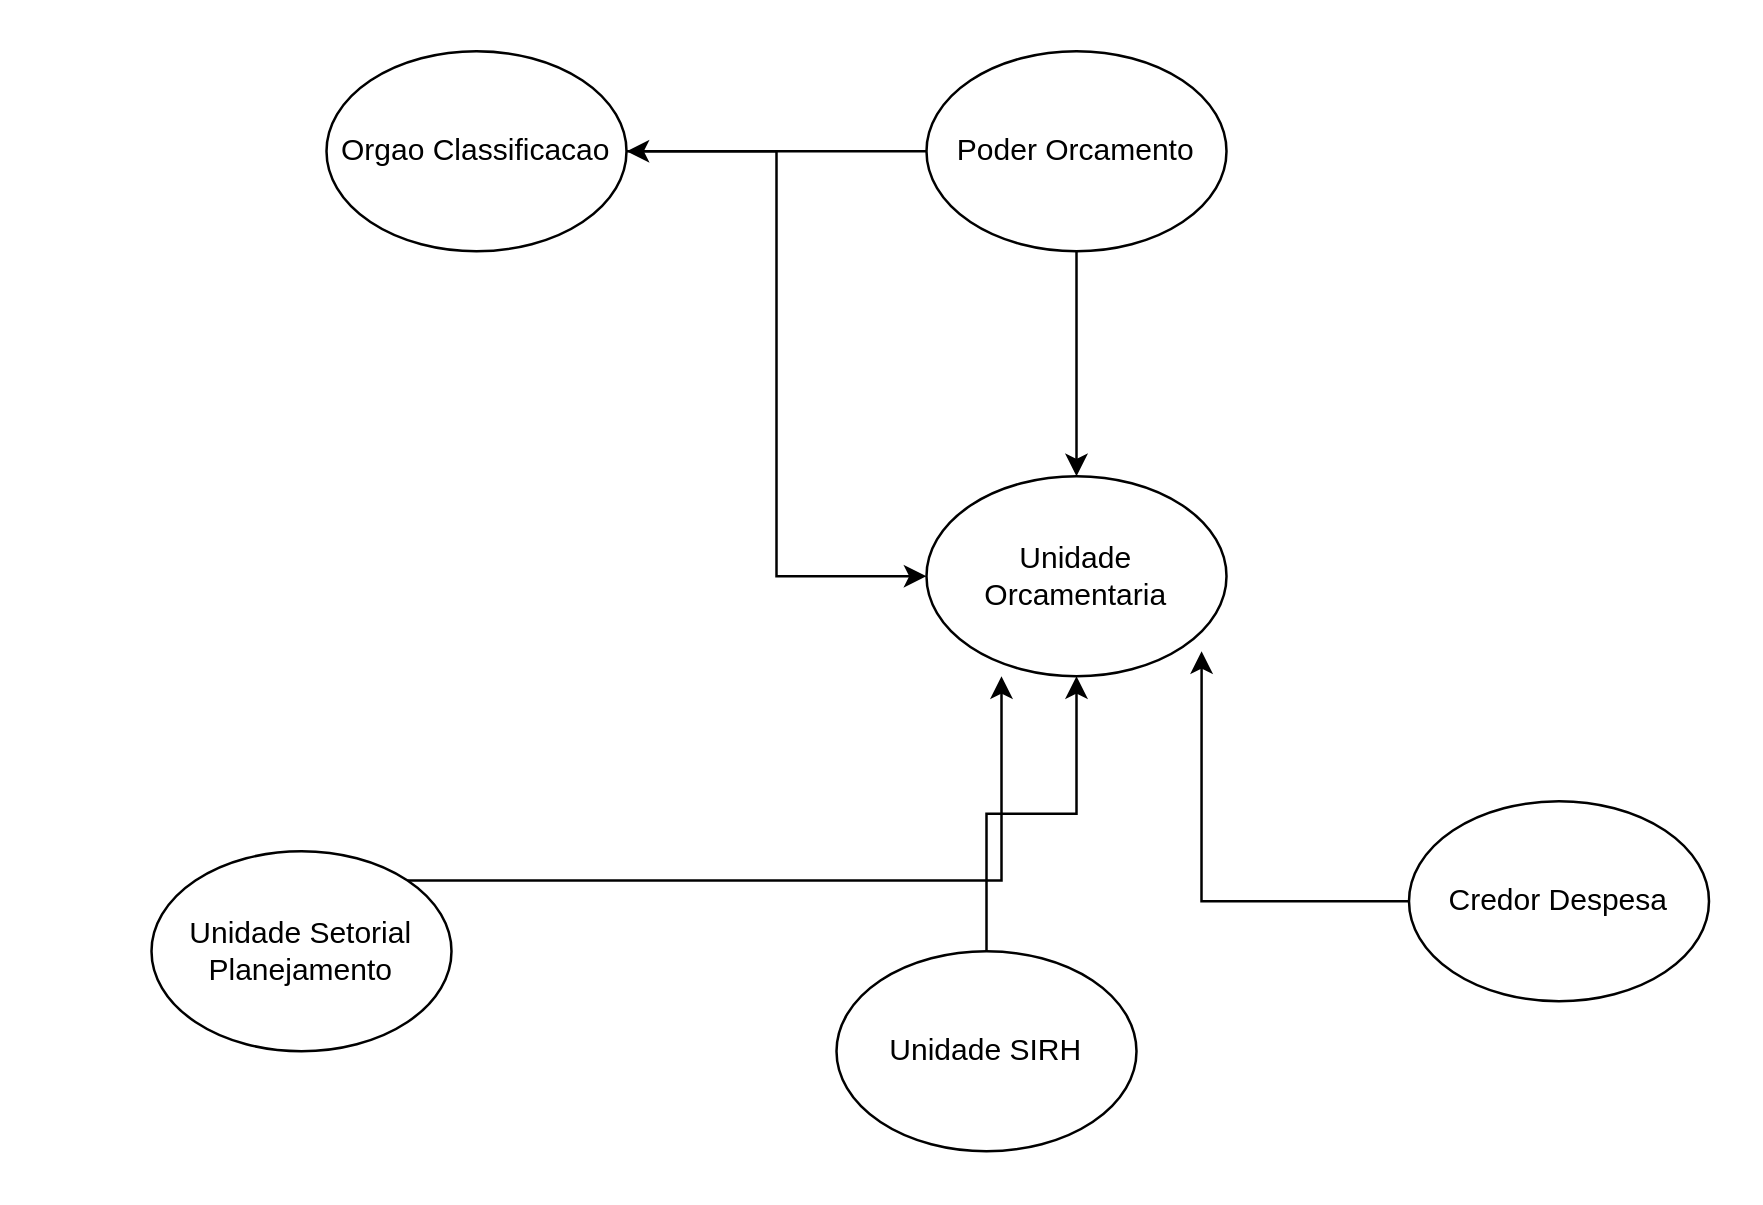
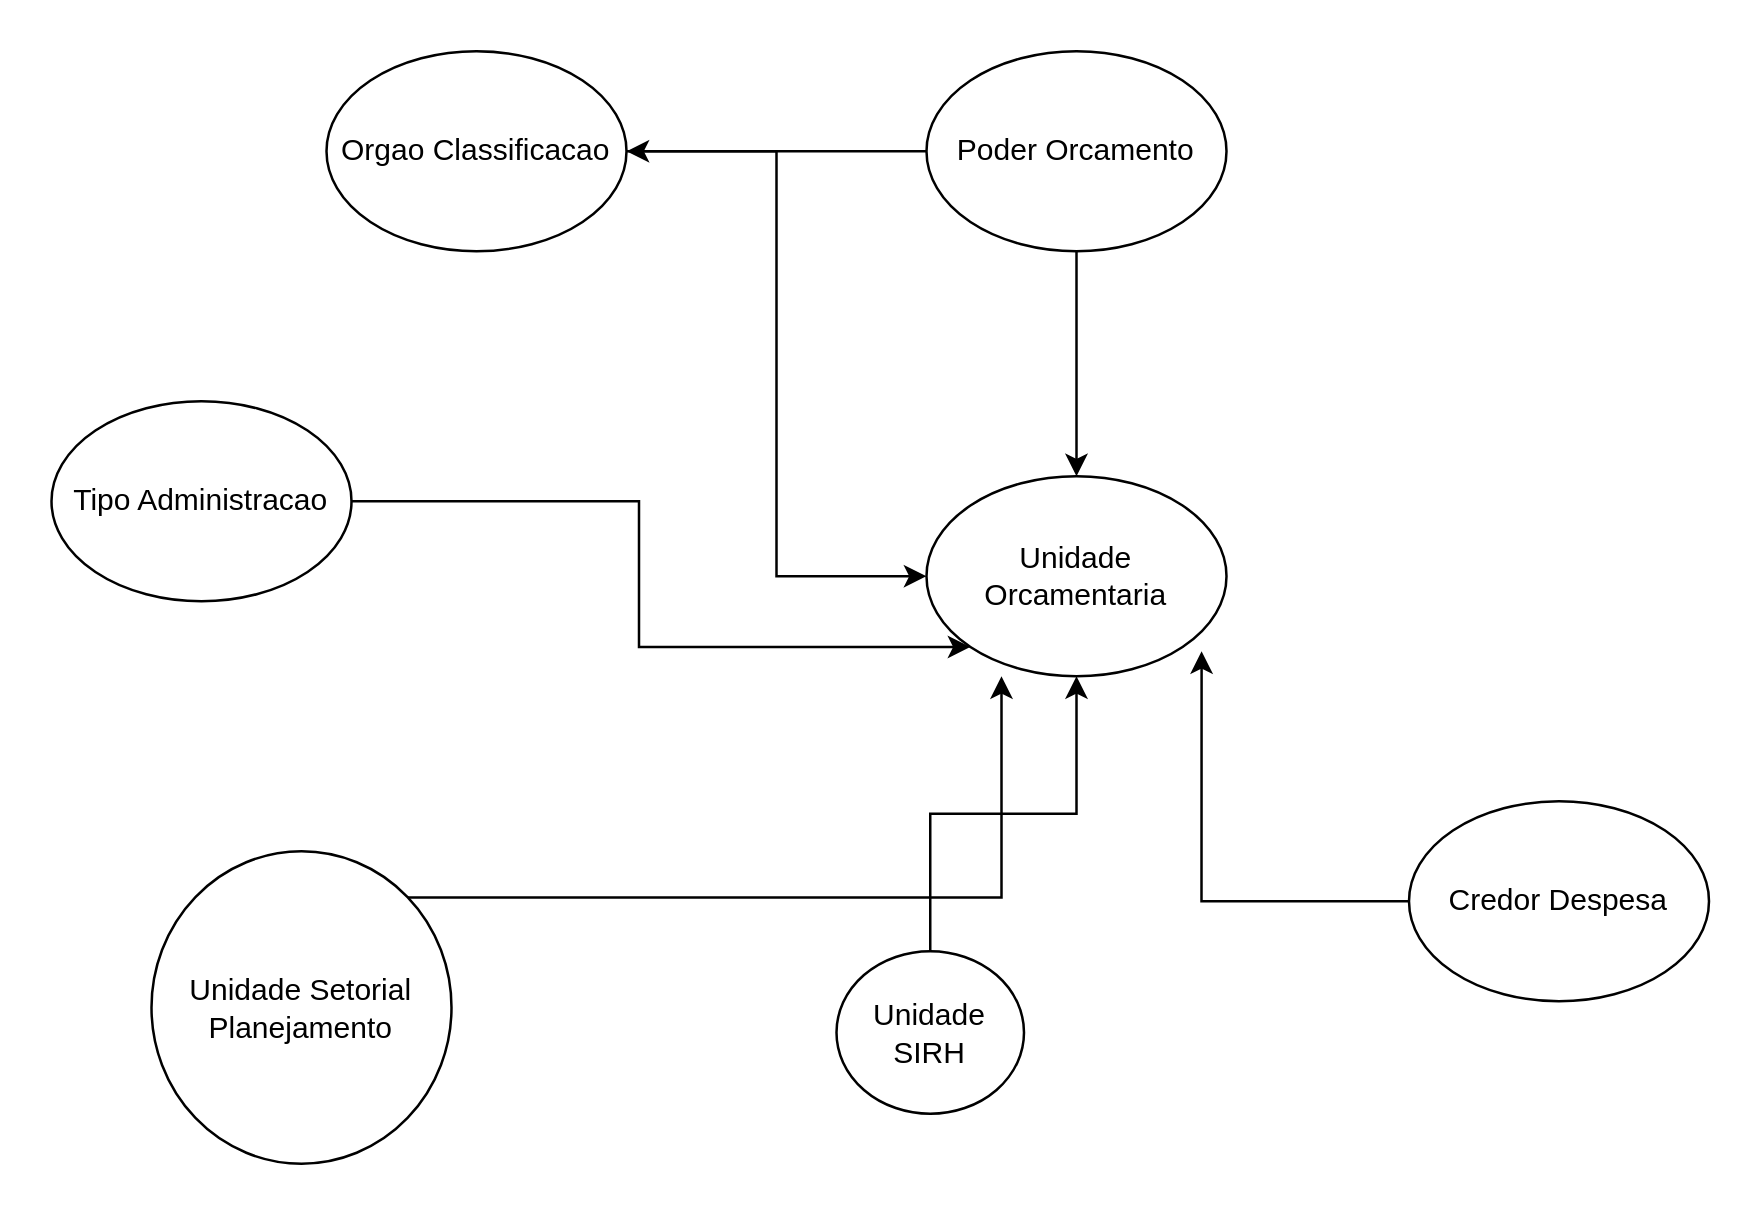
none -> (201, 501)
none -> (639, 588)
(301, 951) -> (301, 1008)
(986, 1051) -> (930, 1033)
